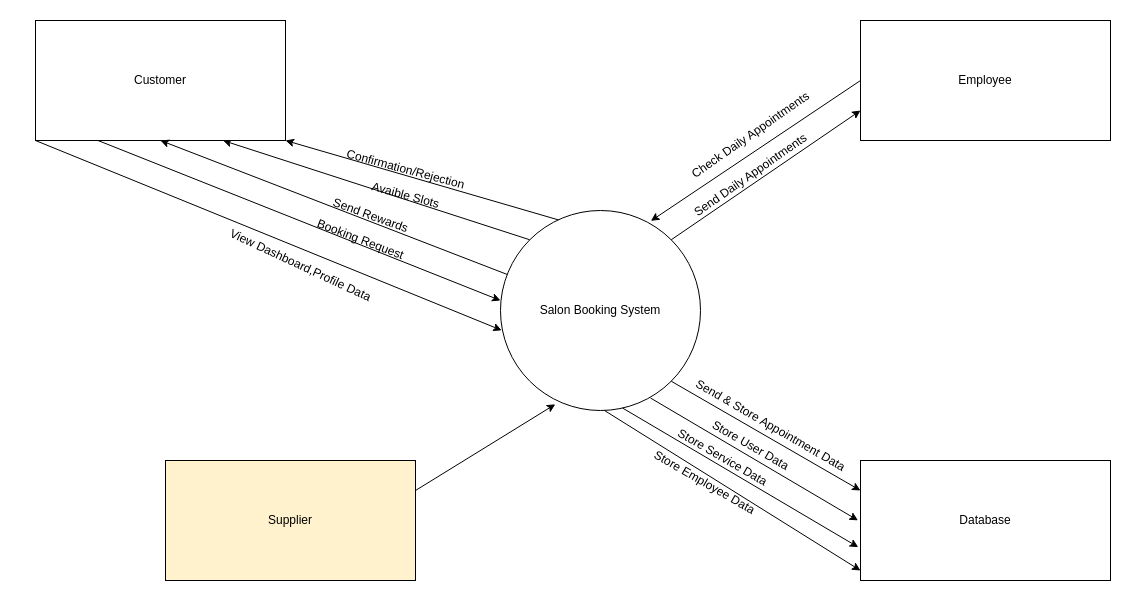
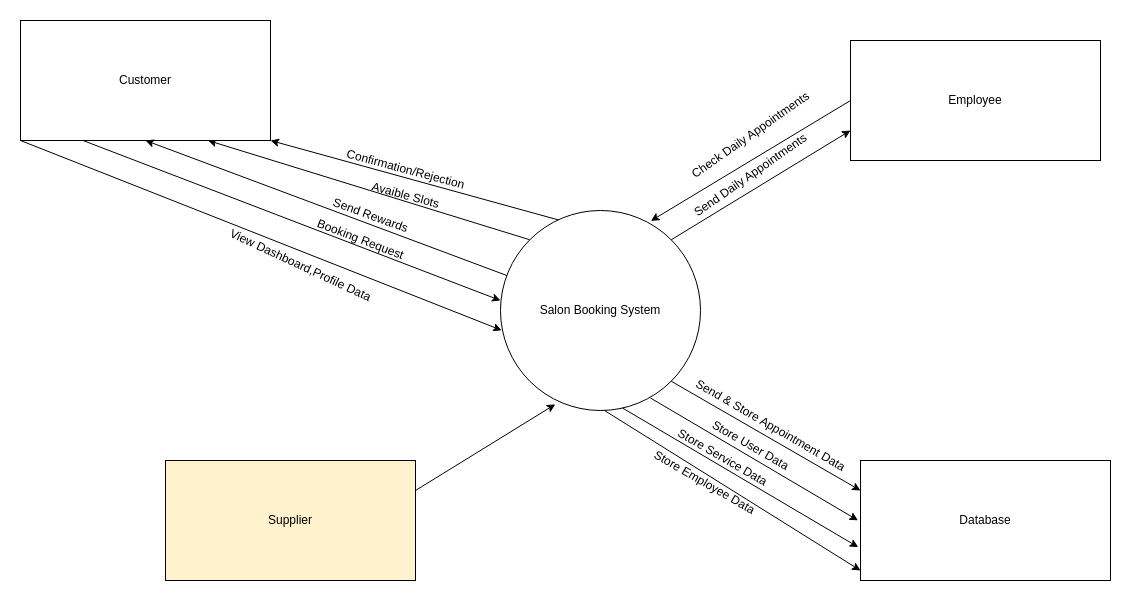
(161, 81) -> (146, 81)
(986, 81) -> (976, 101)
